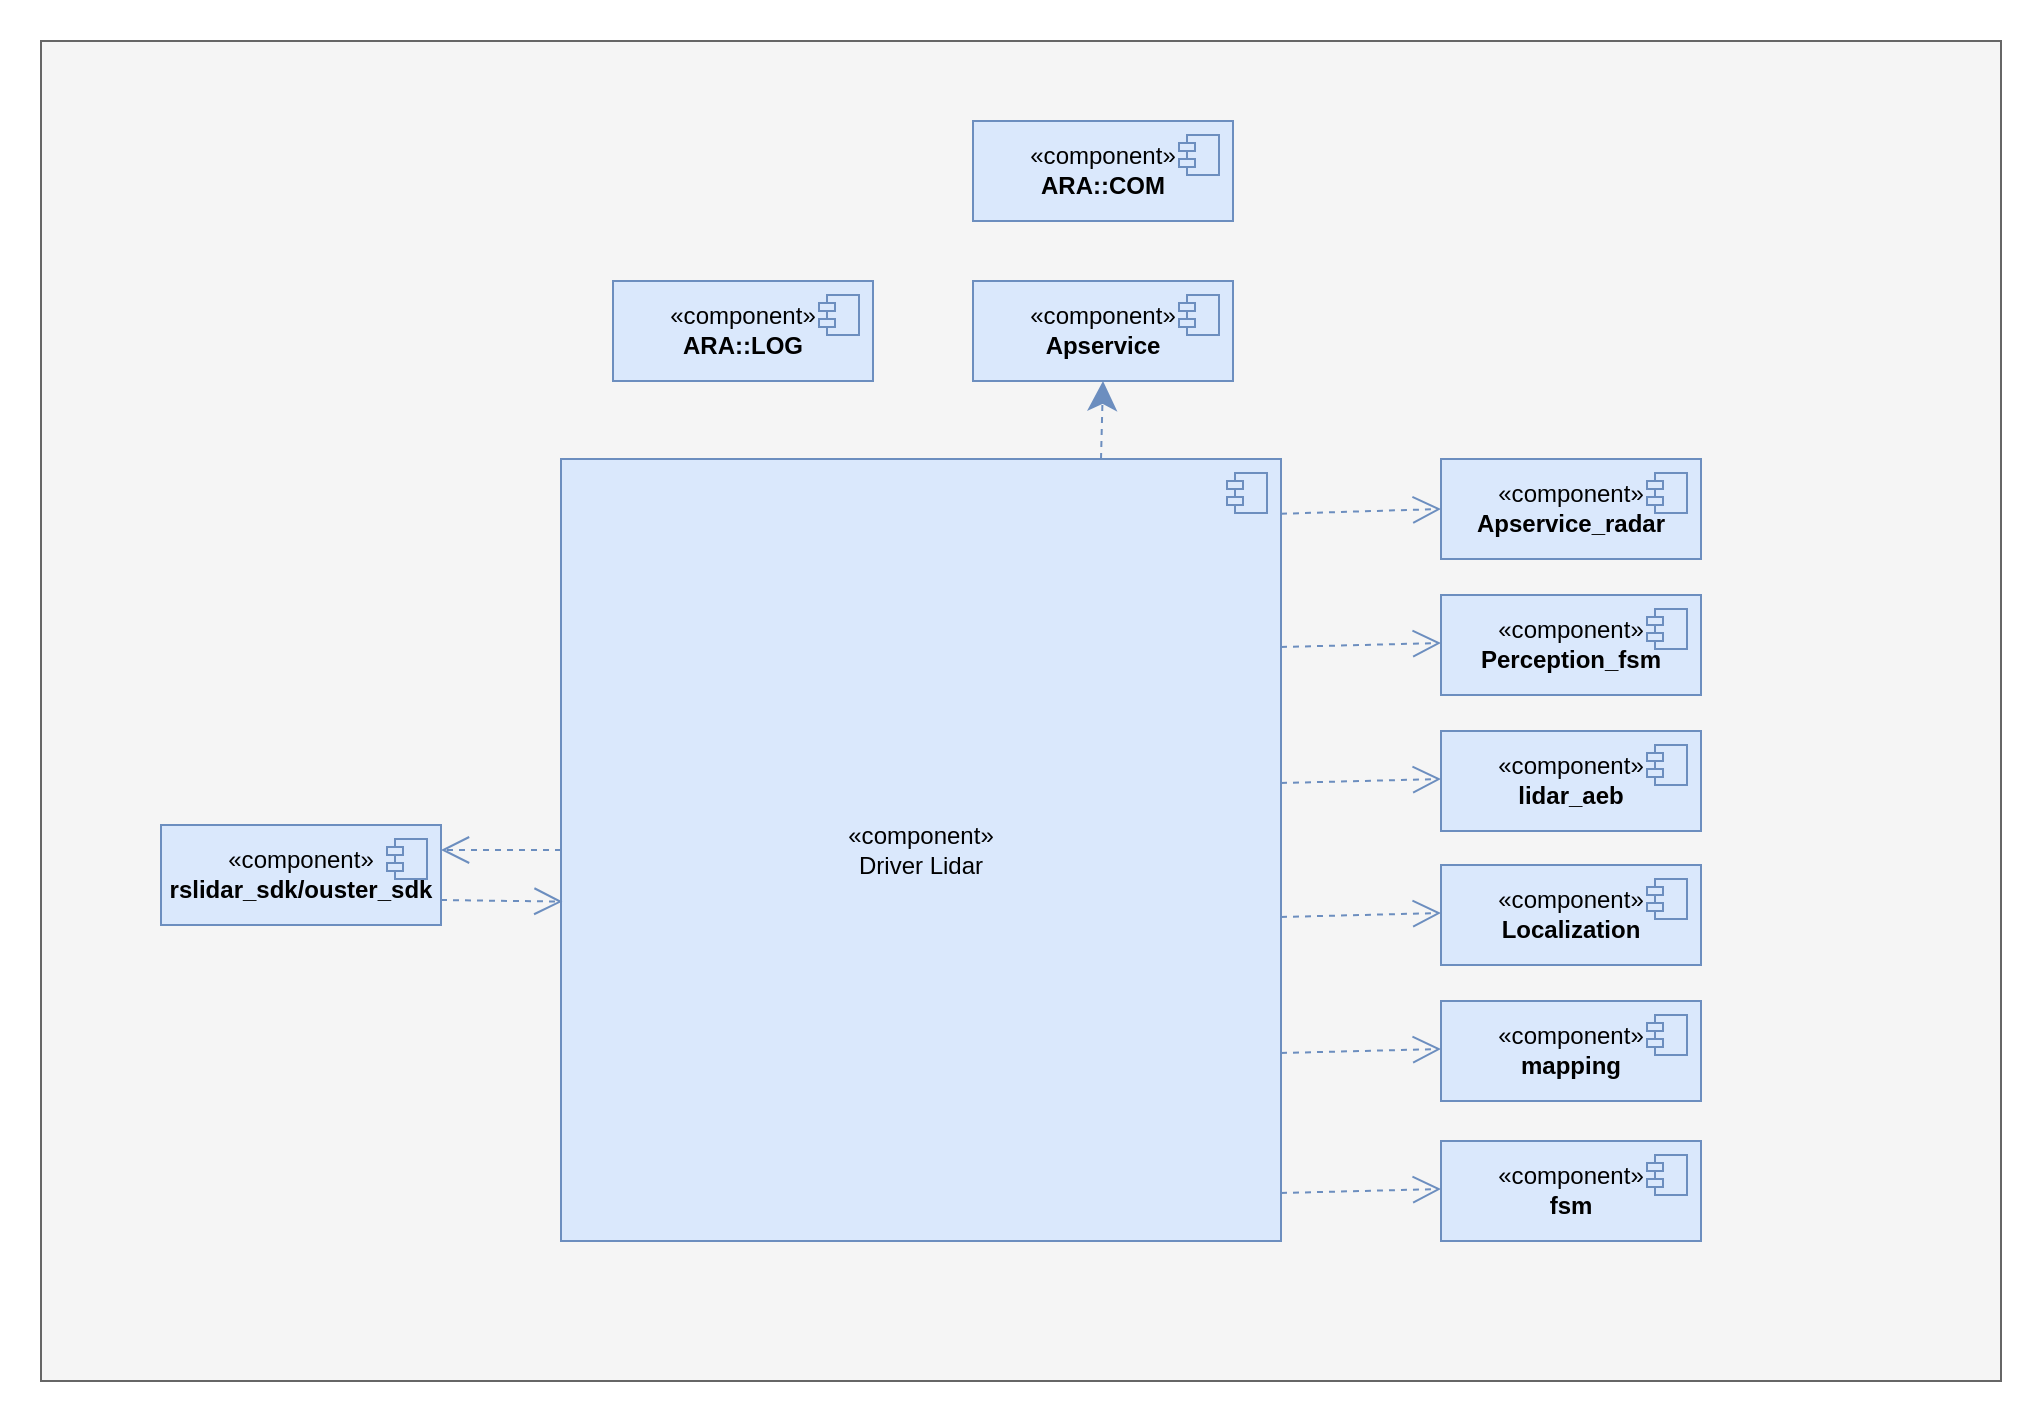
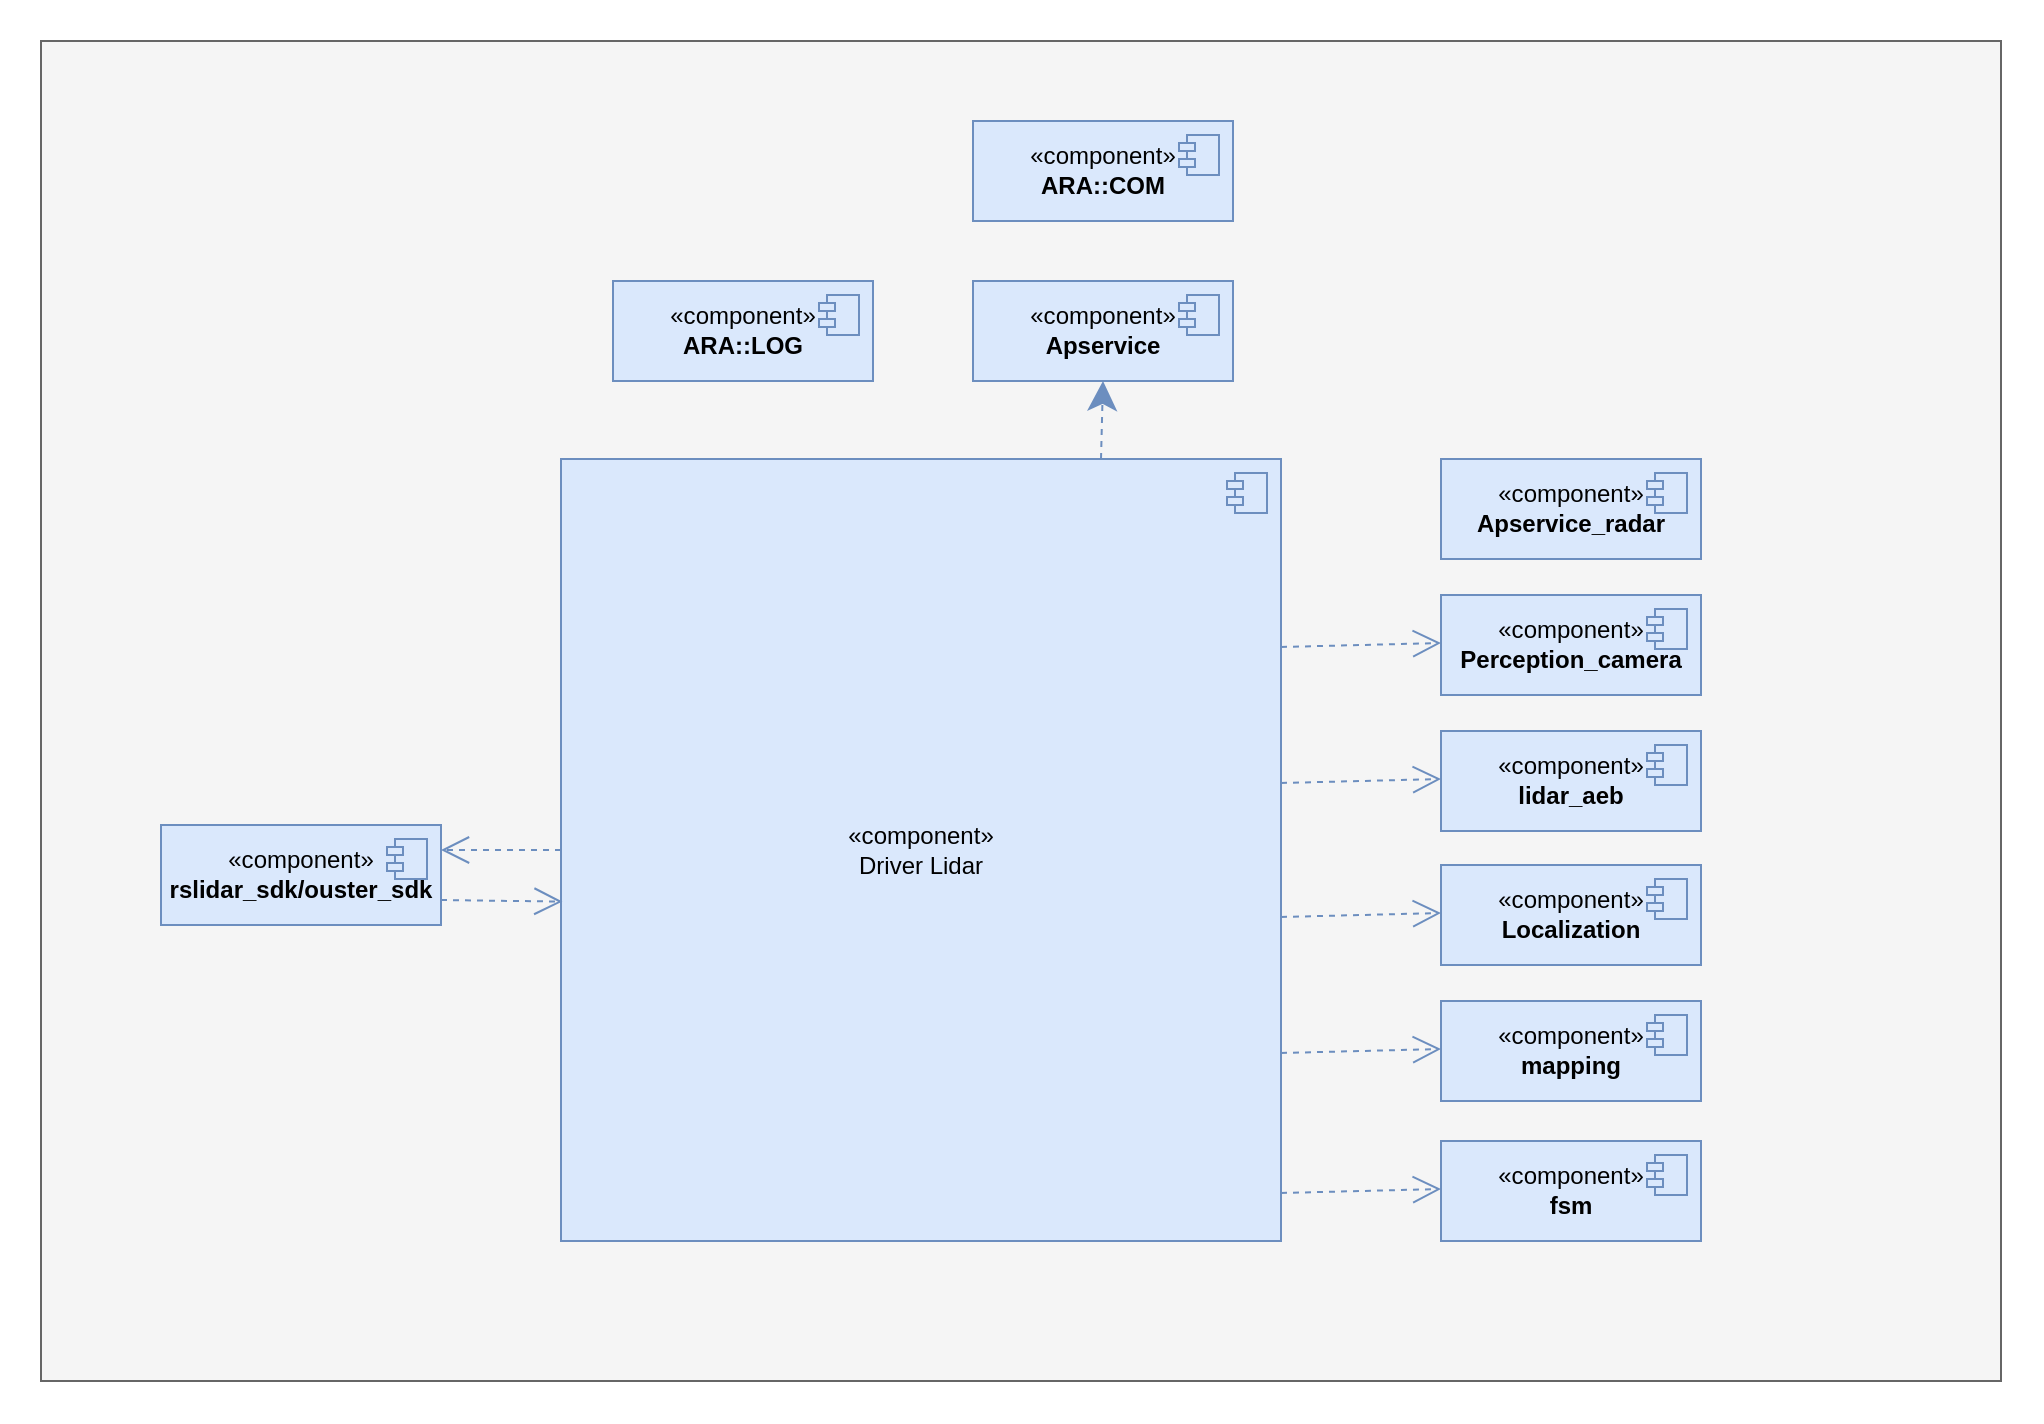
(1358, 511) -> none
(1572, 645) -> (1572, 645)
